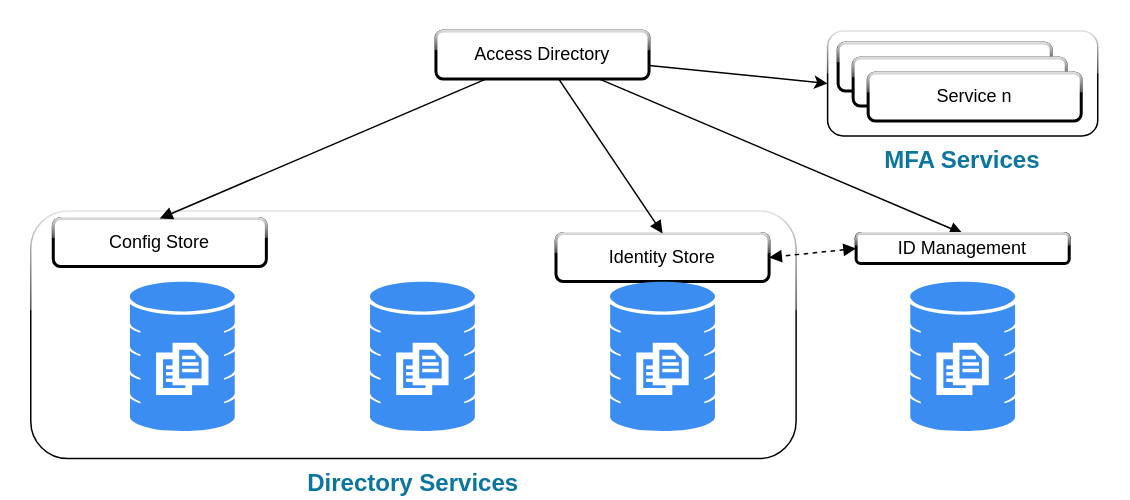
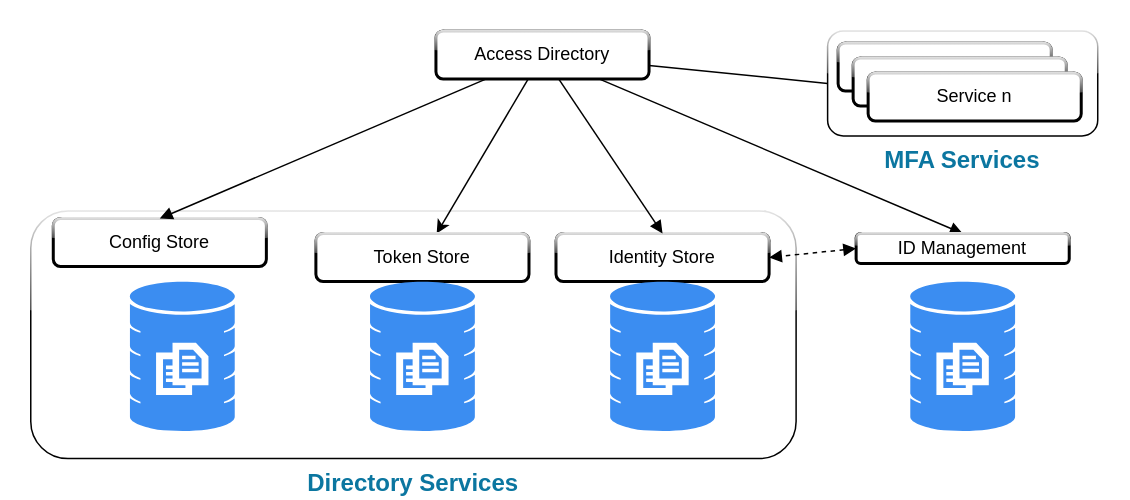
(816, 82) -> (820, 83)
none -> (485, 152)
none -> (422, 257)
